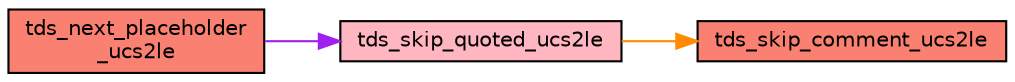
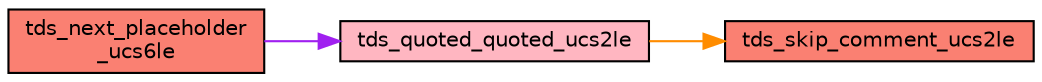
(136, 41) -> (136, 41)
(481, 41) -> (495, 41)
